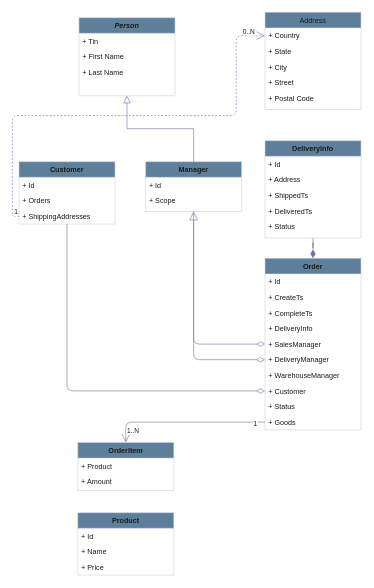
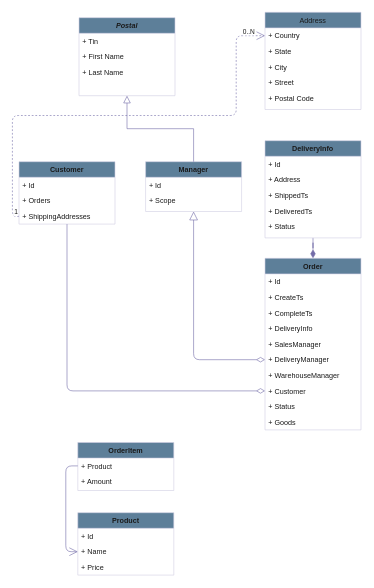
(127, 26) -> (127, 26)
(226, 344) -> none
(126, 433) -> none
none -> (66, 511)
